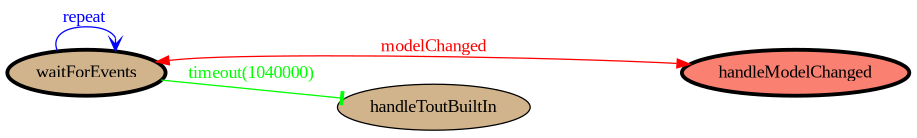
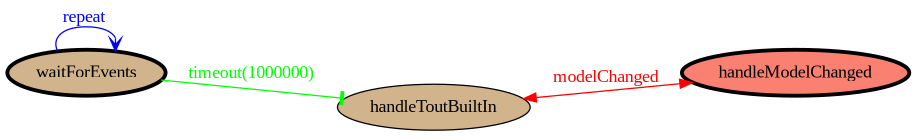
(423, 56) -> (608, 91)
(251, 73) -> (251, 73)
